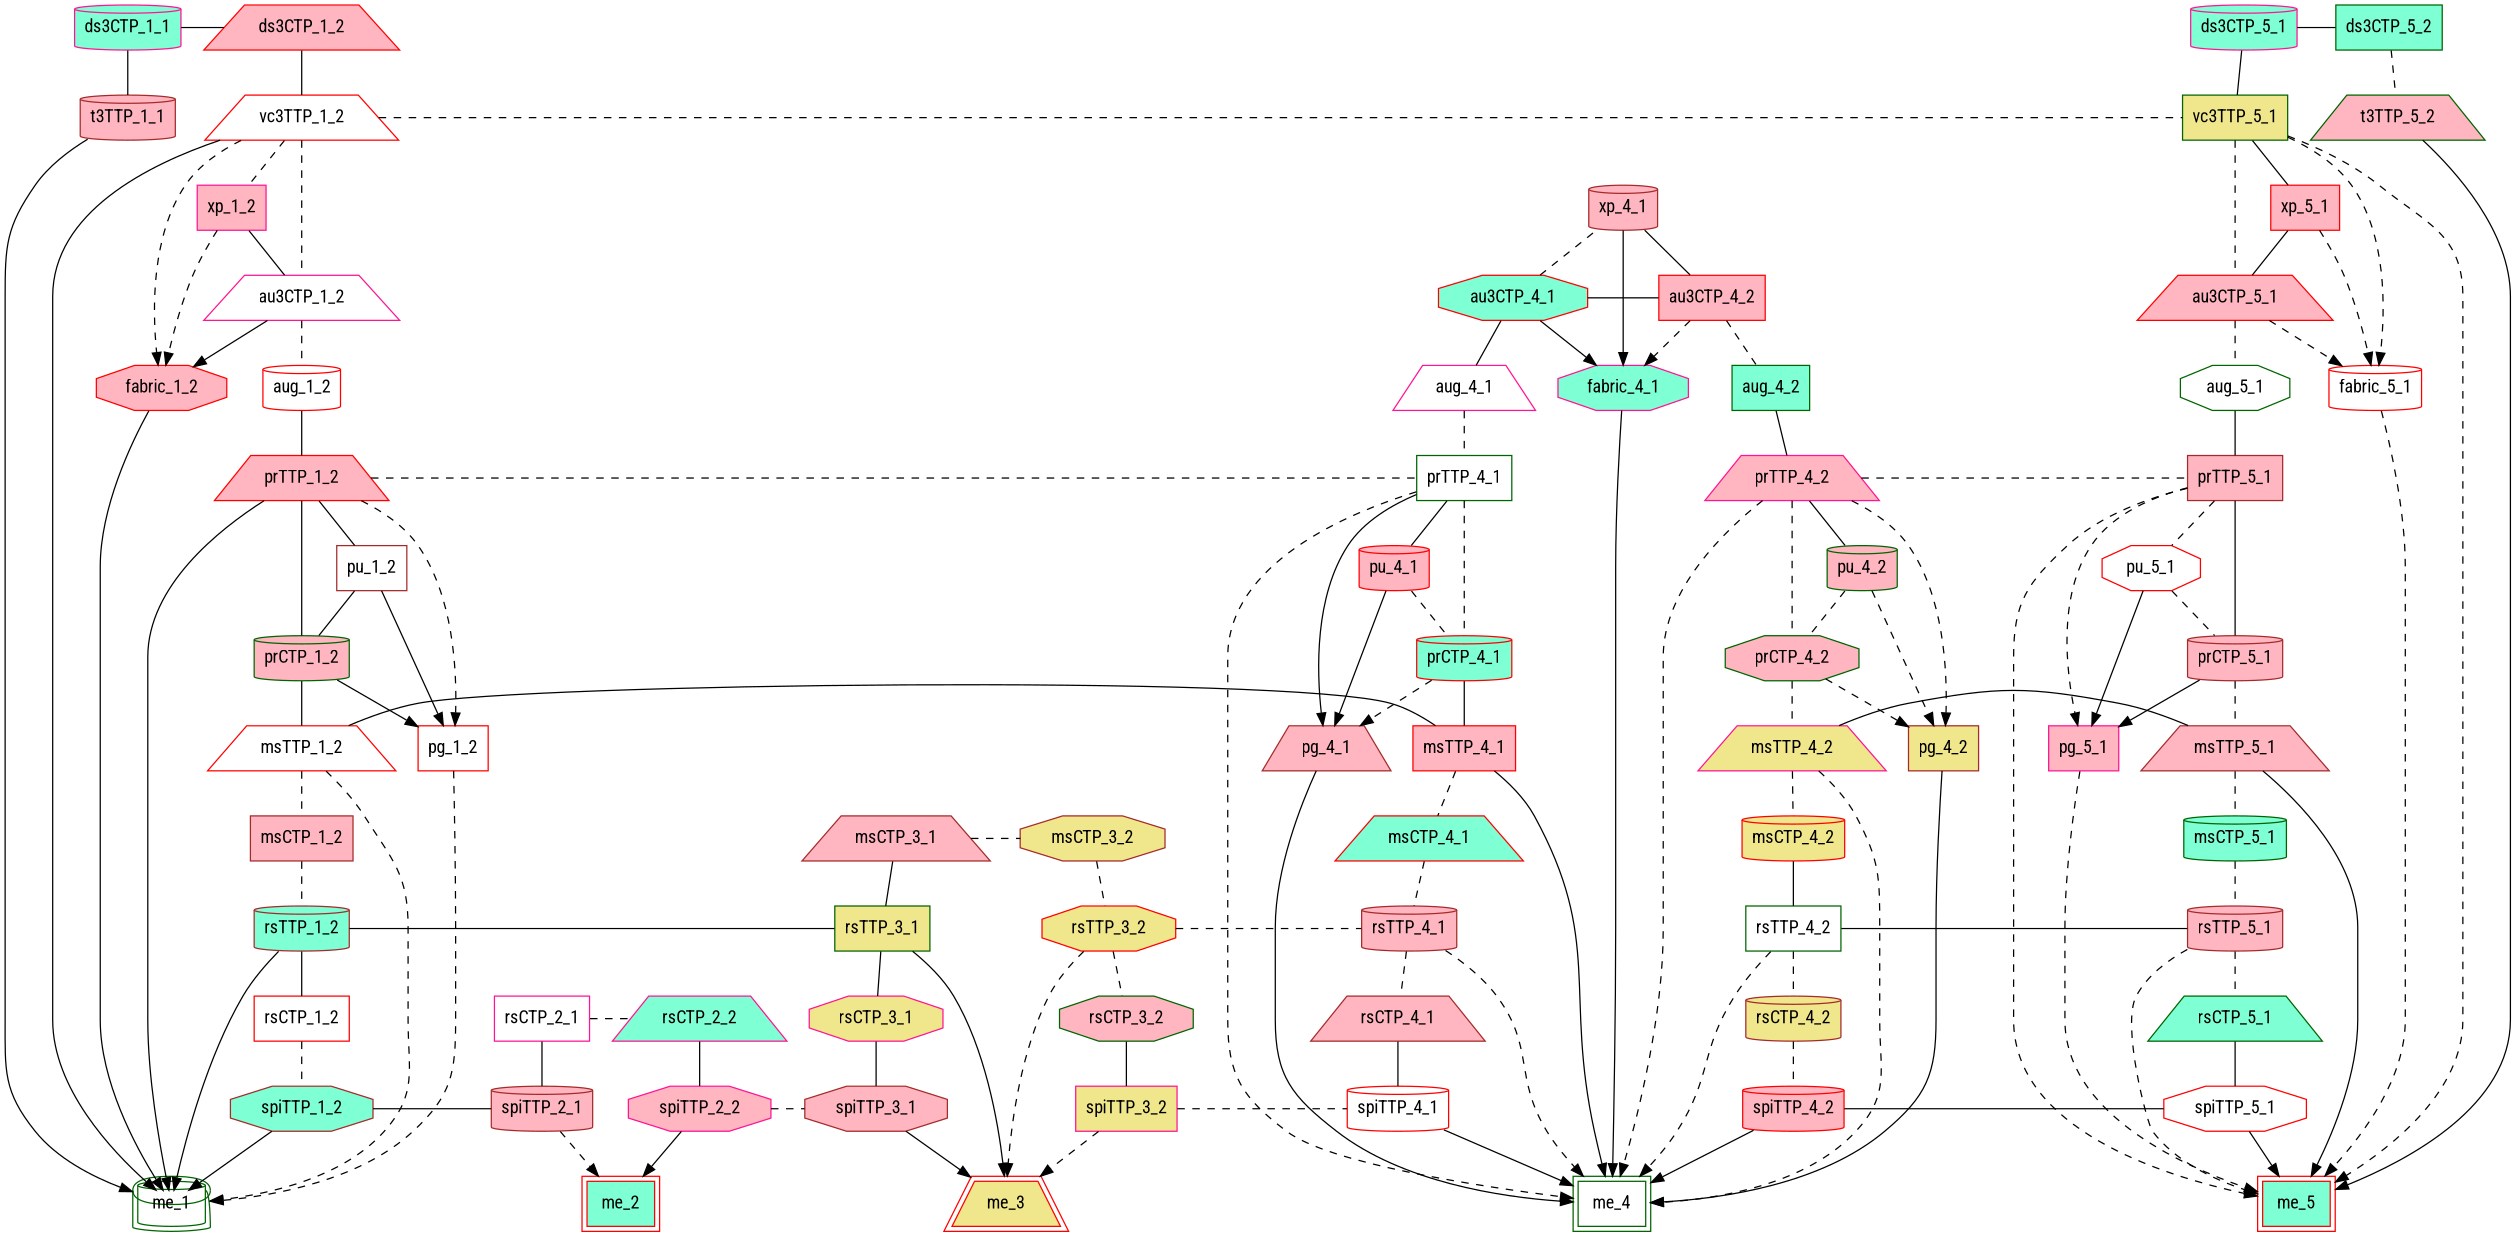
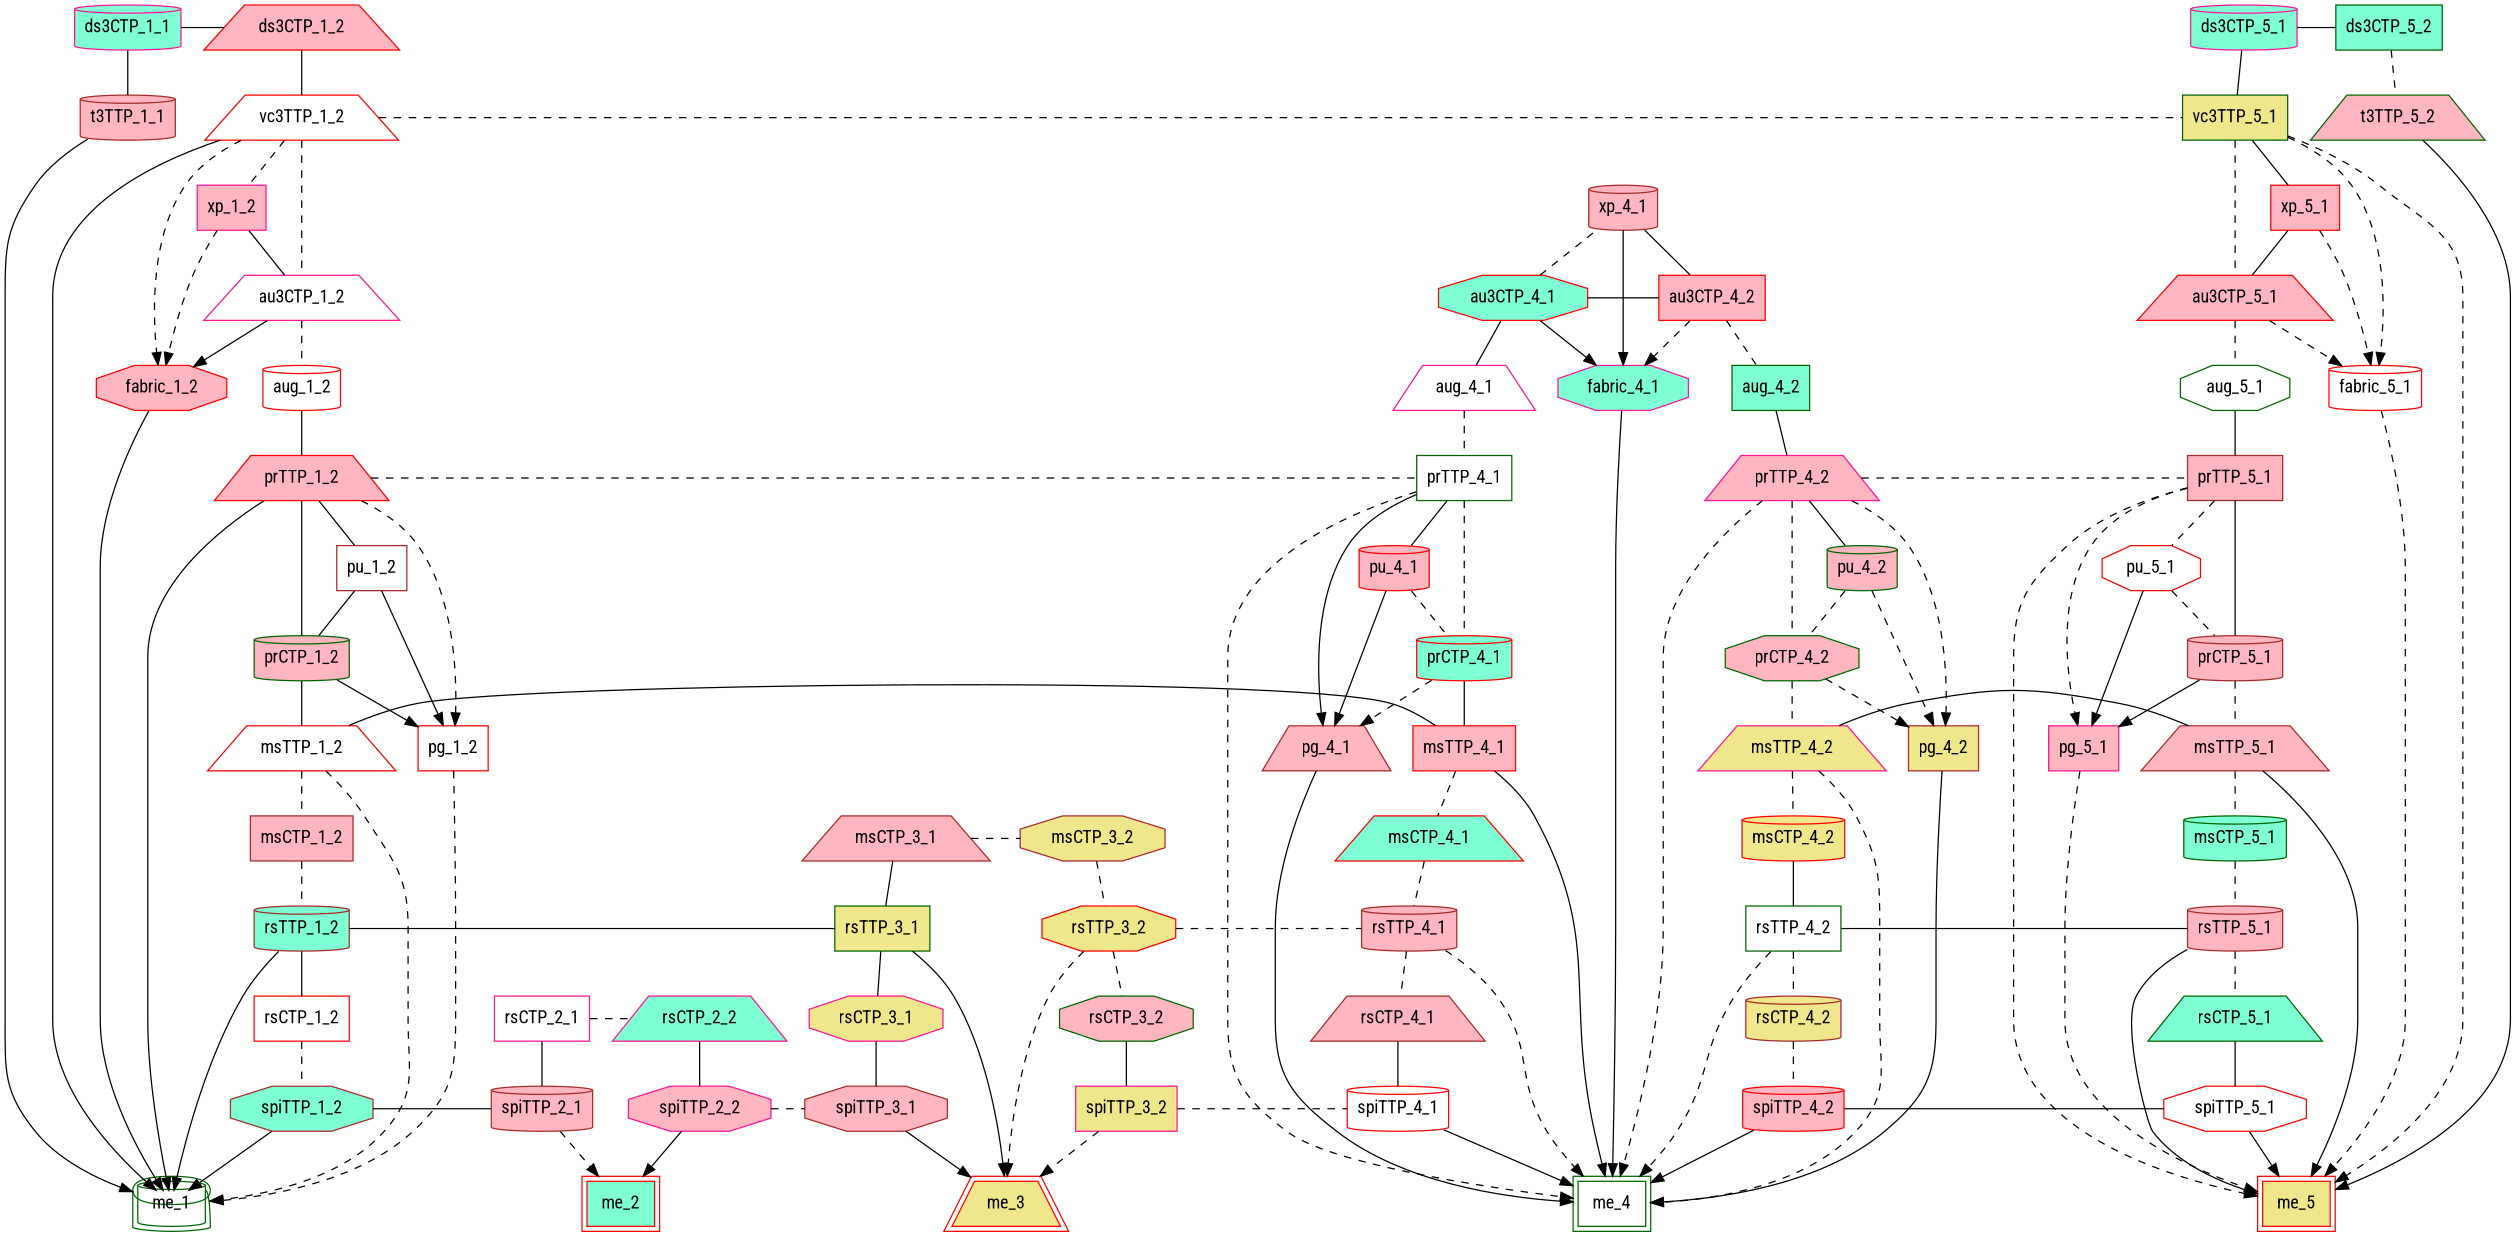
(2139, 1085) -> (2139, 1085)
(2296, 1204) -> (2296, 1204)
